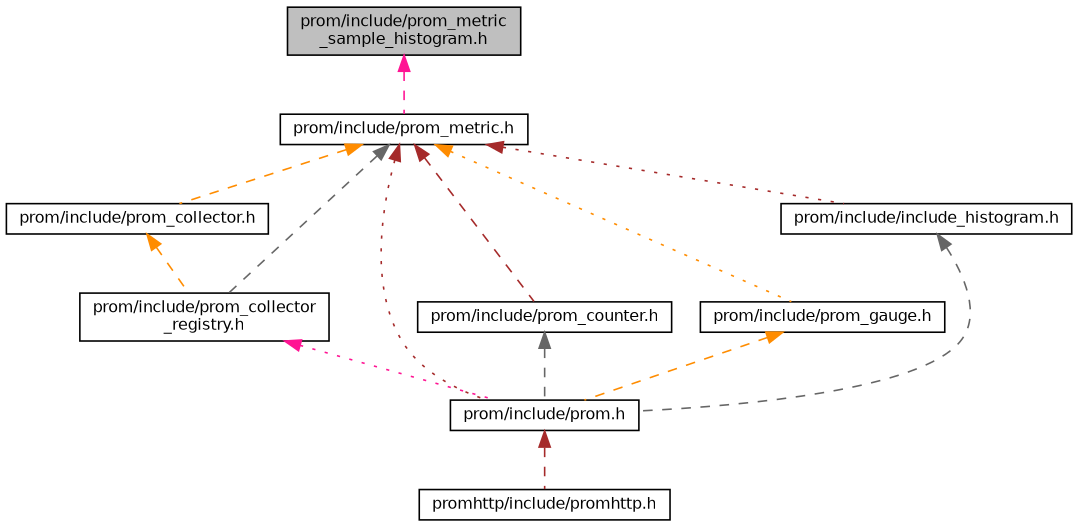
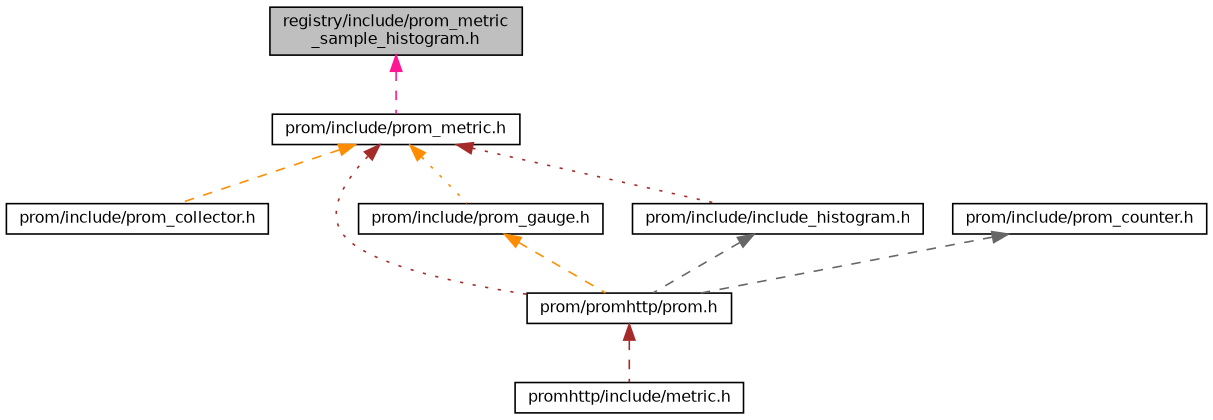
(404, 31) -> (396, 31)
(479, 230) -> none
(204, 317) -> none
(545, 415) -> (629, 308)
(545, 505) -> (629, 398)
